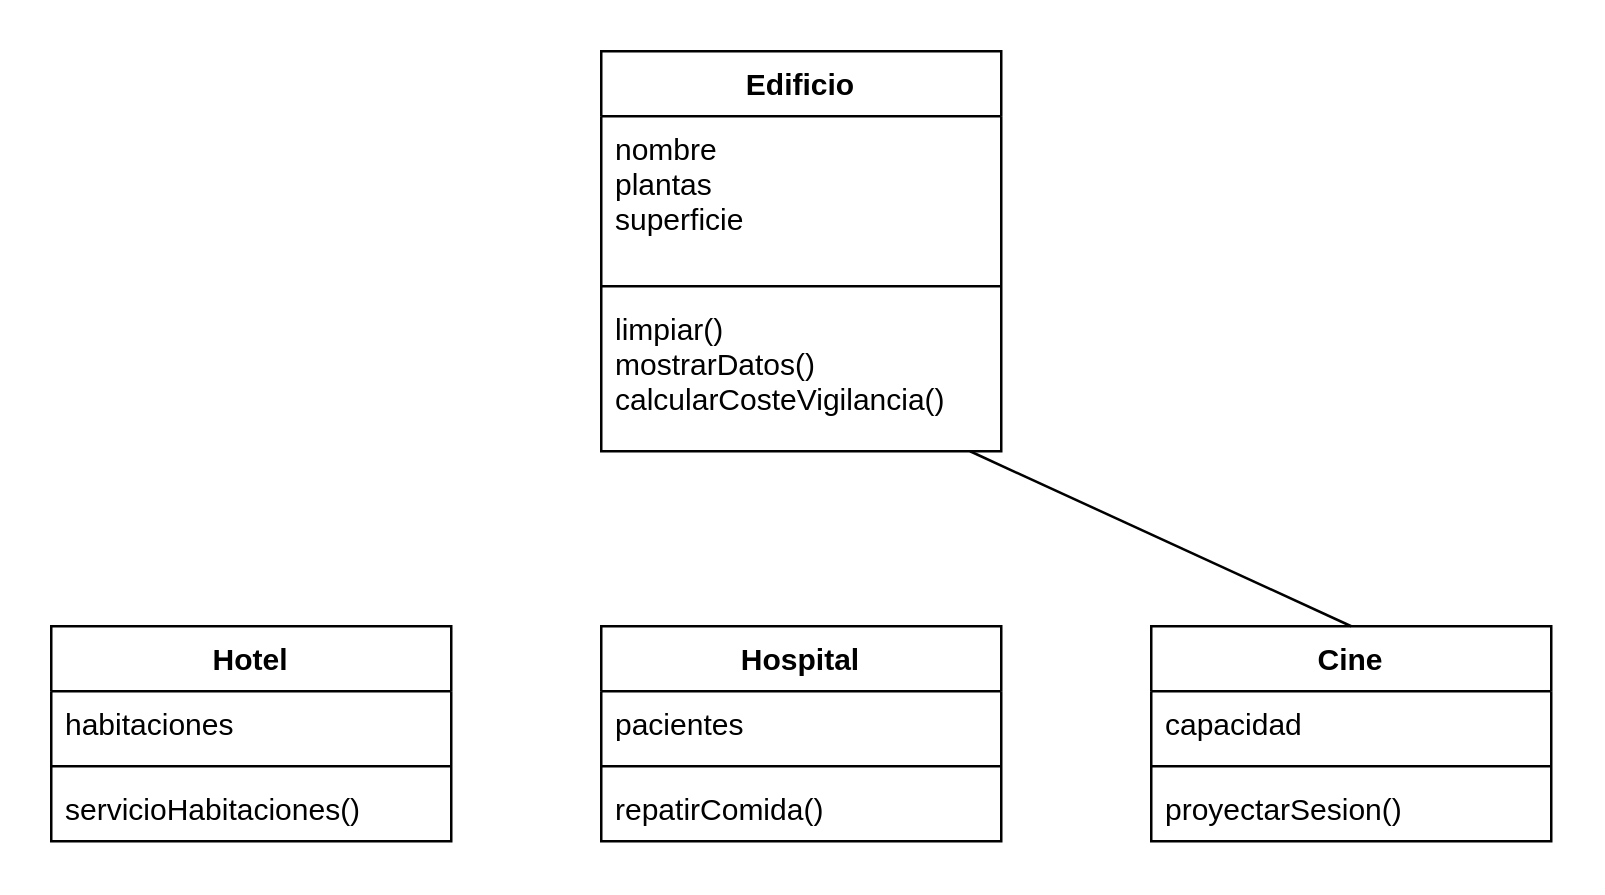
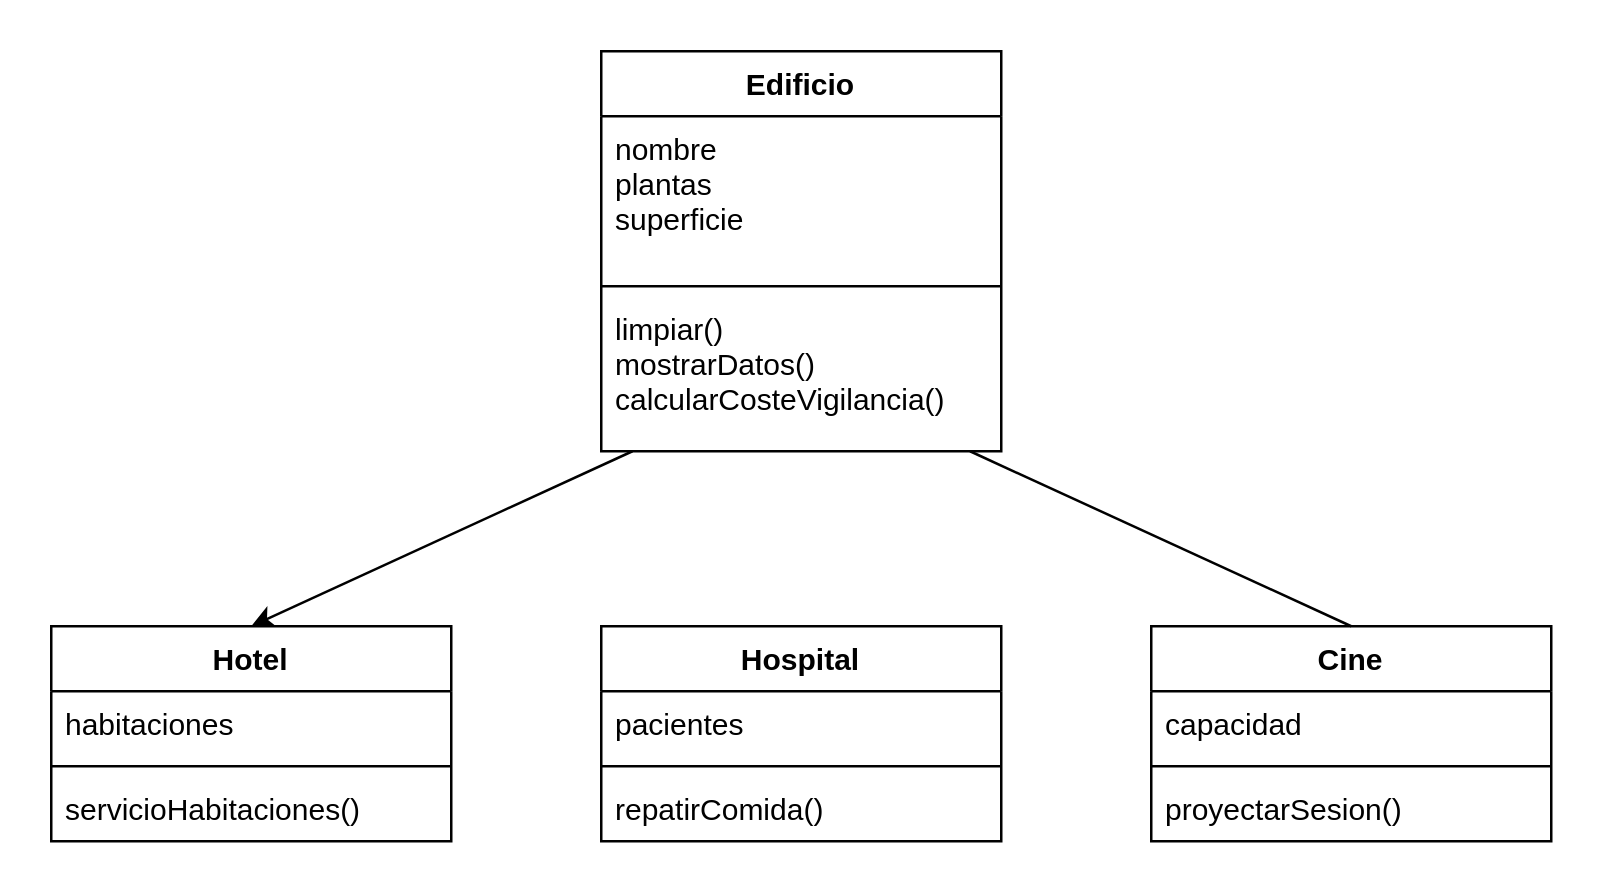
none -> (444, 538)
